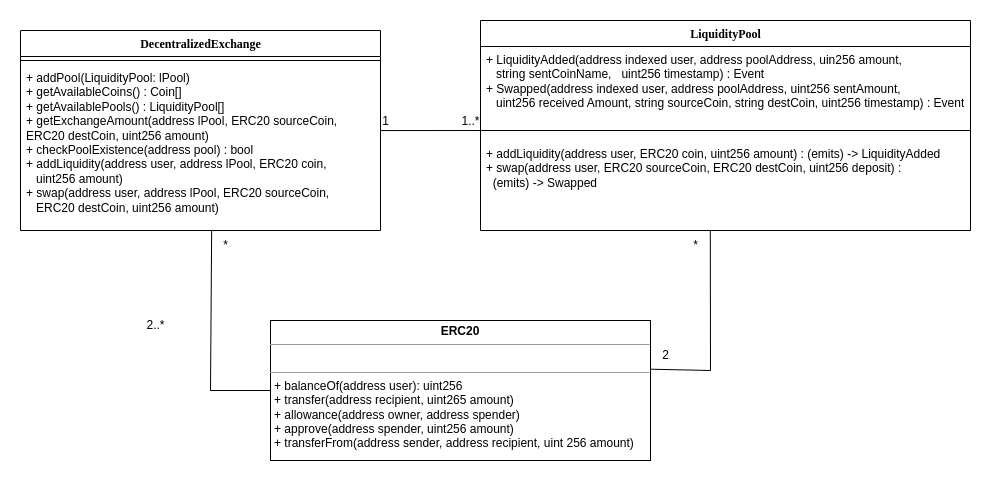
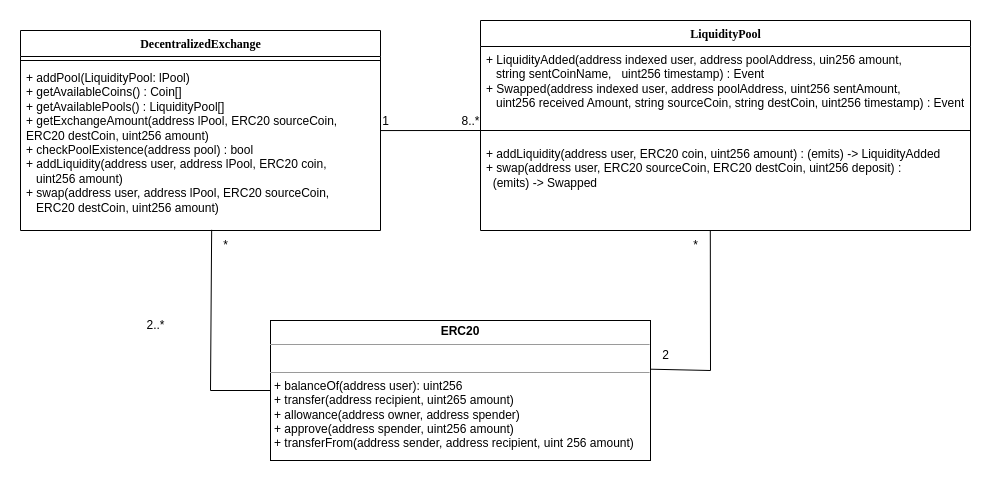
(471, 122) -> (471, 122)
